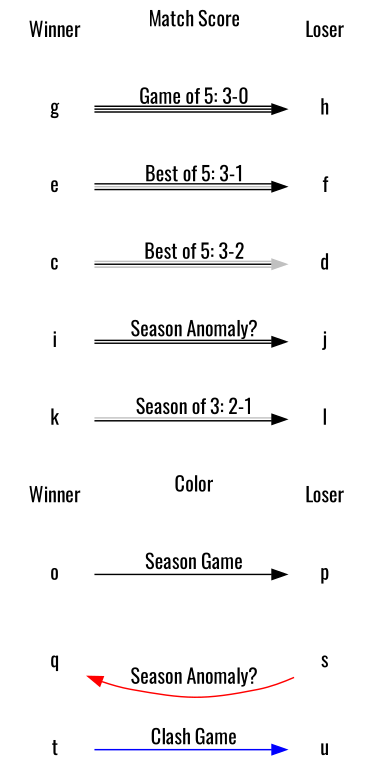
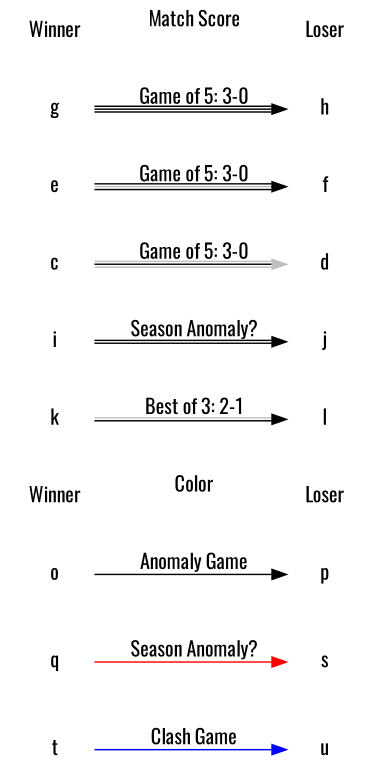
(195, 176) -> (195, 176)
(195, 253) -> (195, 253)
(195, 409) -> (195, 409)
(195, 564) -> (195, 564)
(199, 697) -> (183, 662)
